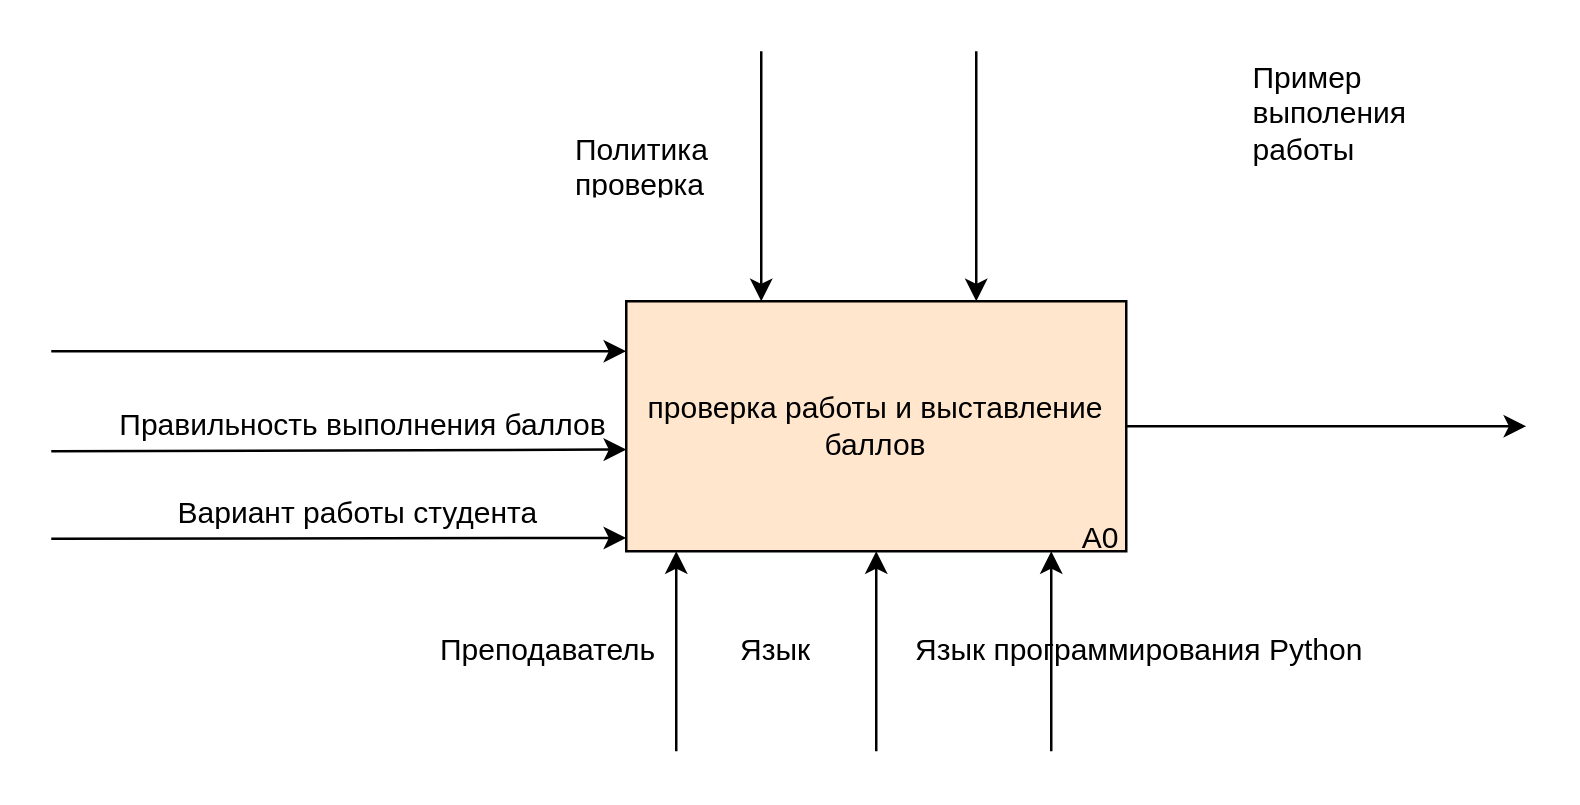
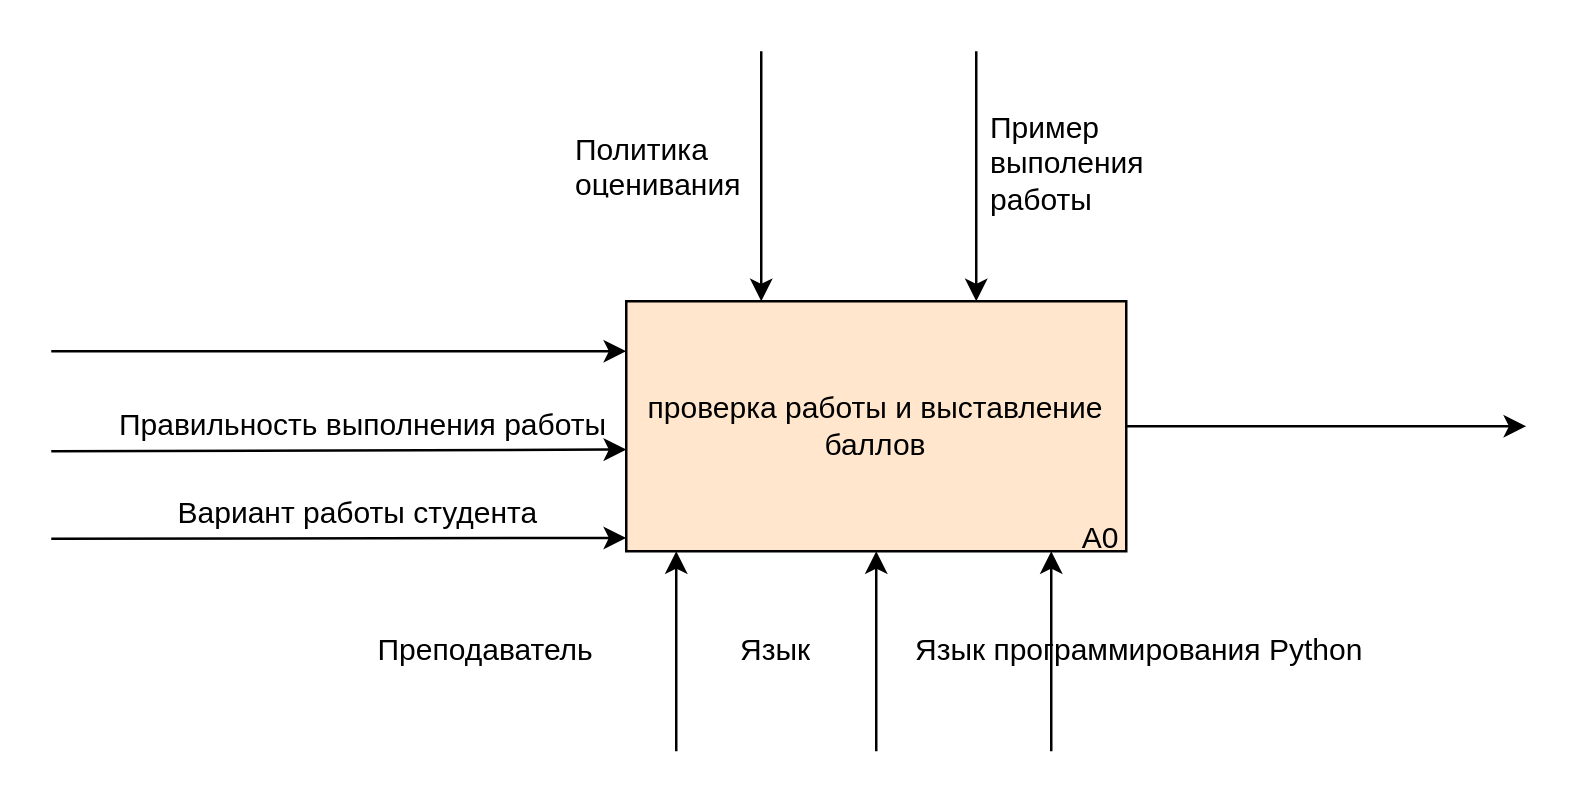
(1339, 114) -> (1076, 164)
(664, 164) -> (664, 164)
(364, 426) -> (364, 426)
(551, 651) -> (489, 651)
